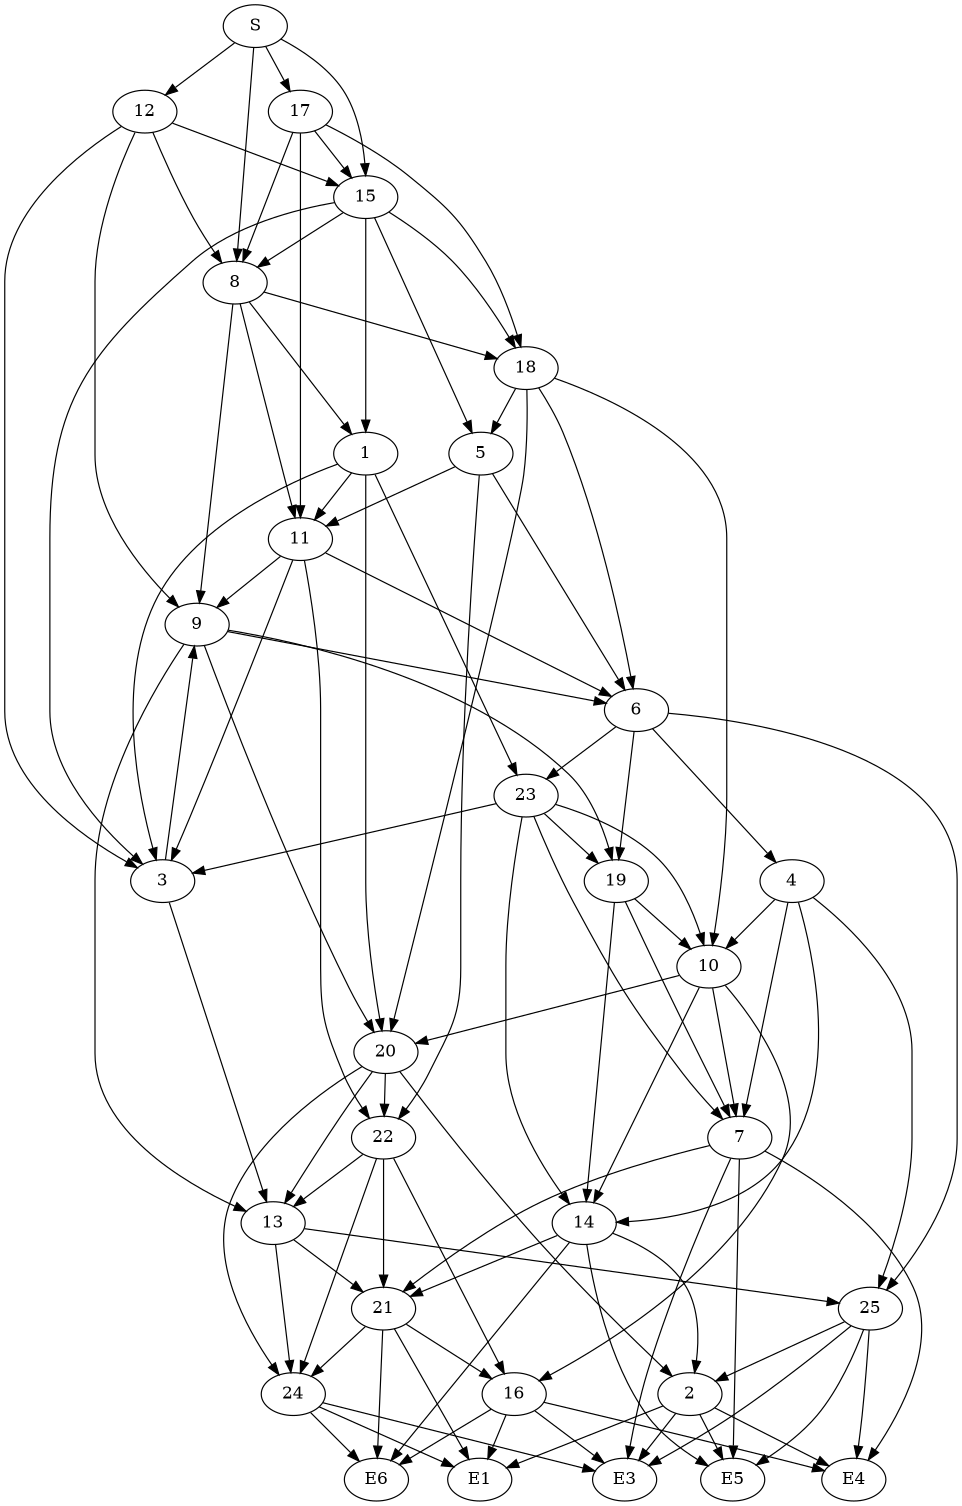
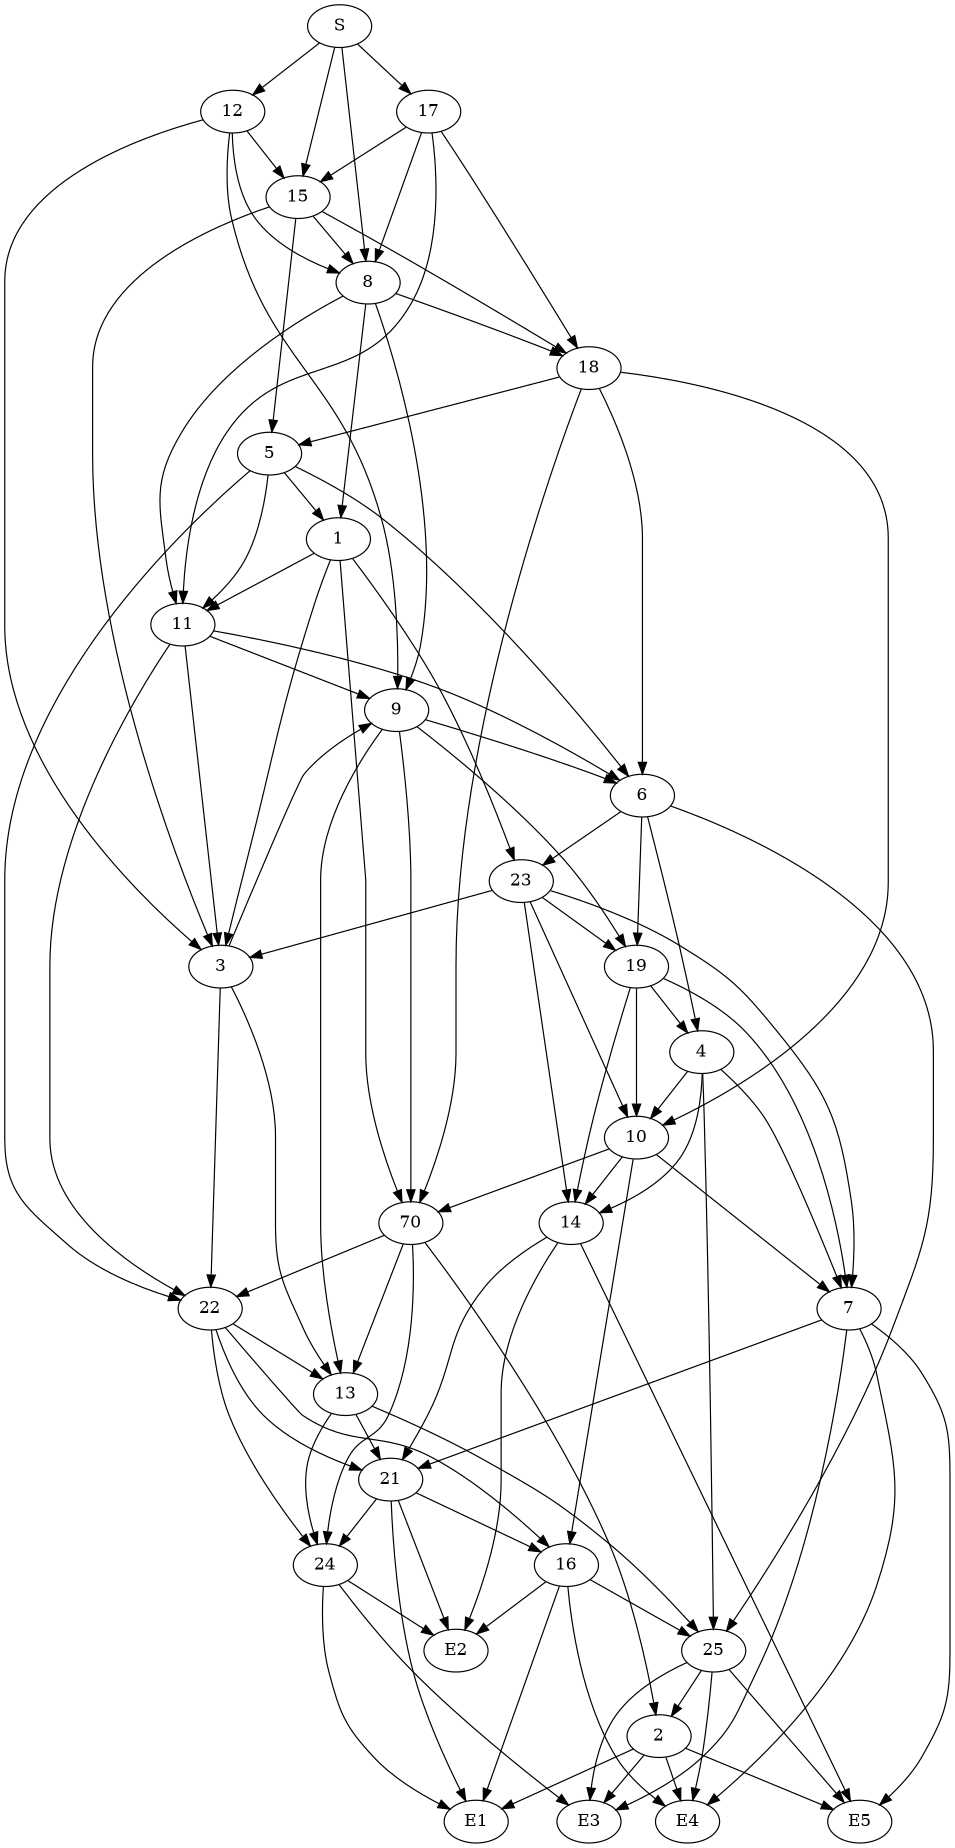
(366, 309) -> (300, 492)
none -> (665, 1005)
(386, 1052) -> (411, 1223)
none -> (216, 1131)
(673, 1270) -> none
(565, 1433) -> (639, 1607)
(376, 1480) -> (456, 1651)
